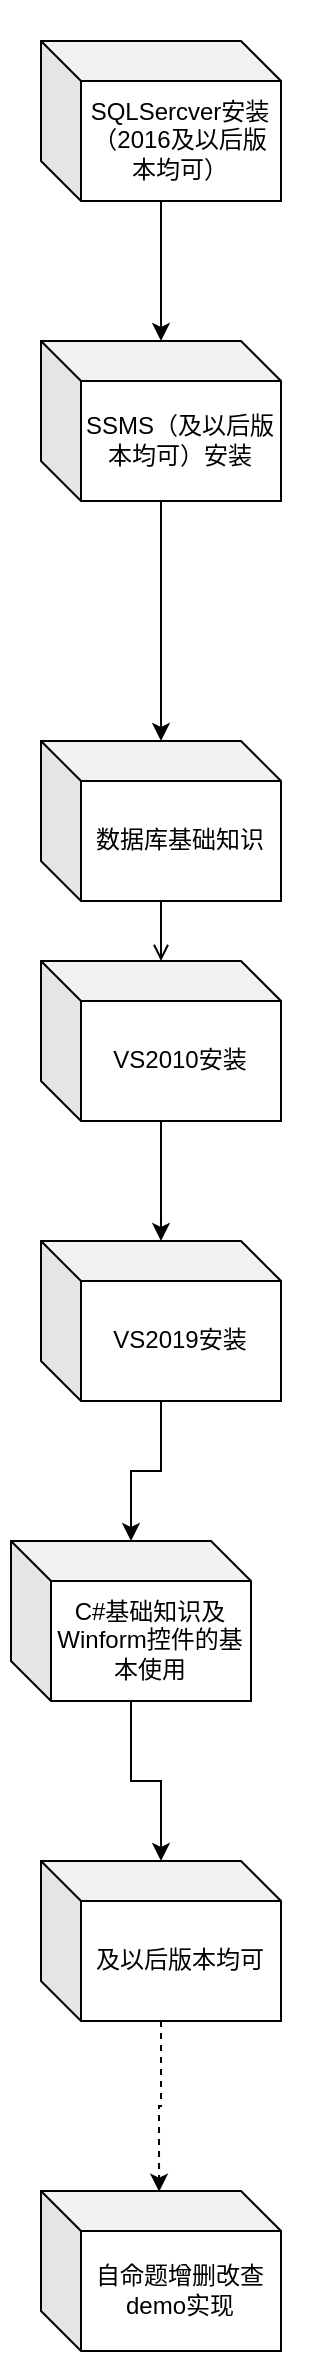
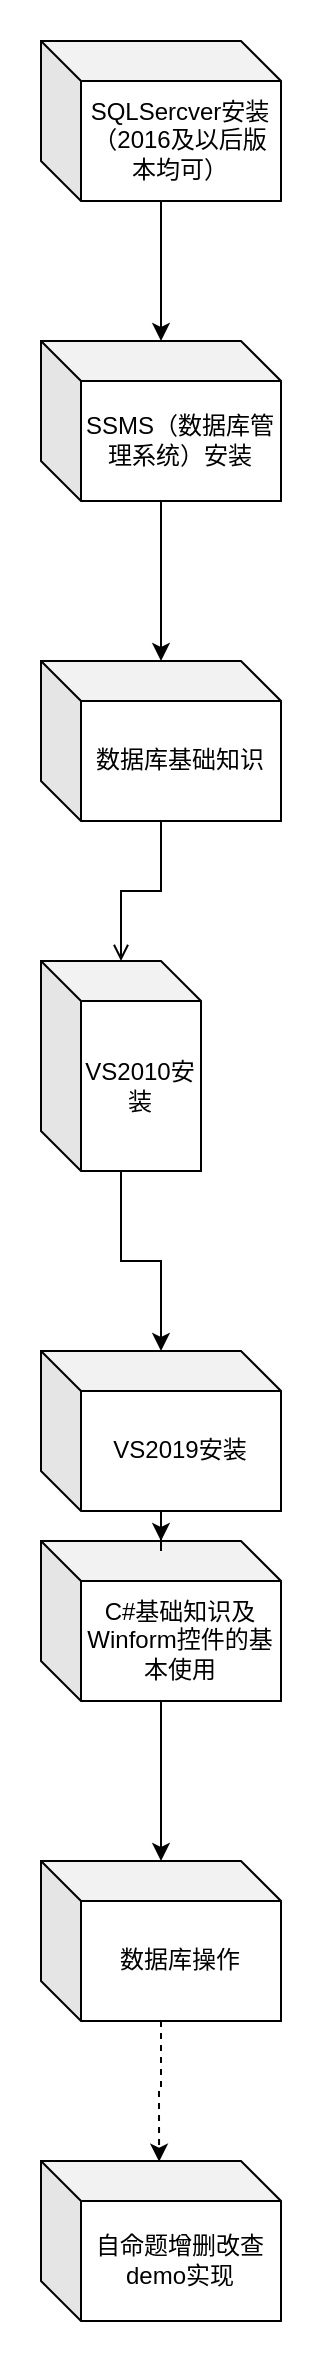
(181, 441) -> (181, 441)
(161, 821) -> (161, 741)
(161, 1041) -> (121, 1066)
(161, 1321) -> (161, 1431)
(131, 1621) -> (161, 1621)
(181, 1961) -> (181, 1961)
(161, 2271) -> (161, 2241)
